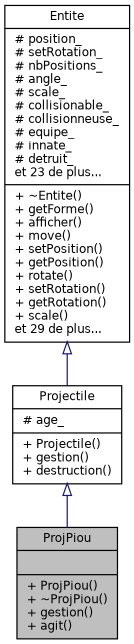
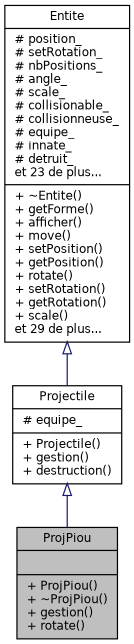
(44, 420) -> (53, 420)
(50, 626) -> (56, 626)
